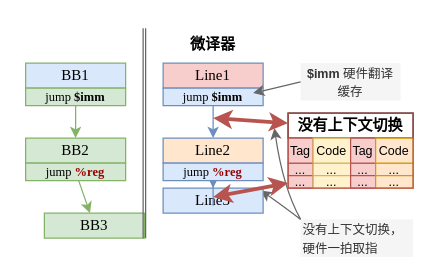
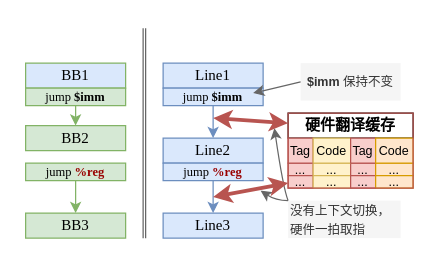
(213, 44) -> none
(213, 76) -> (213, 76)
(351, 82) -> (351, 82)
(351, 126) -> (351, 126)
(76, 151) -> (76, 138)
(213, 151) -> (213, 151)
(213, 201) -> (213, 226)
(94, 226) -> (76, 226)
(357, 238) -> (344, 219)
